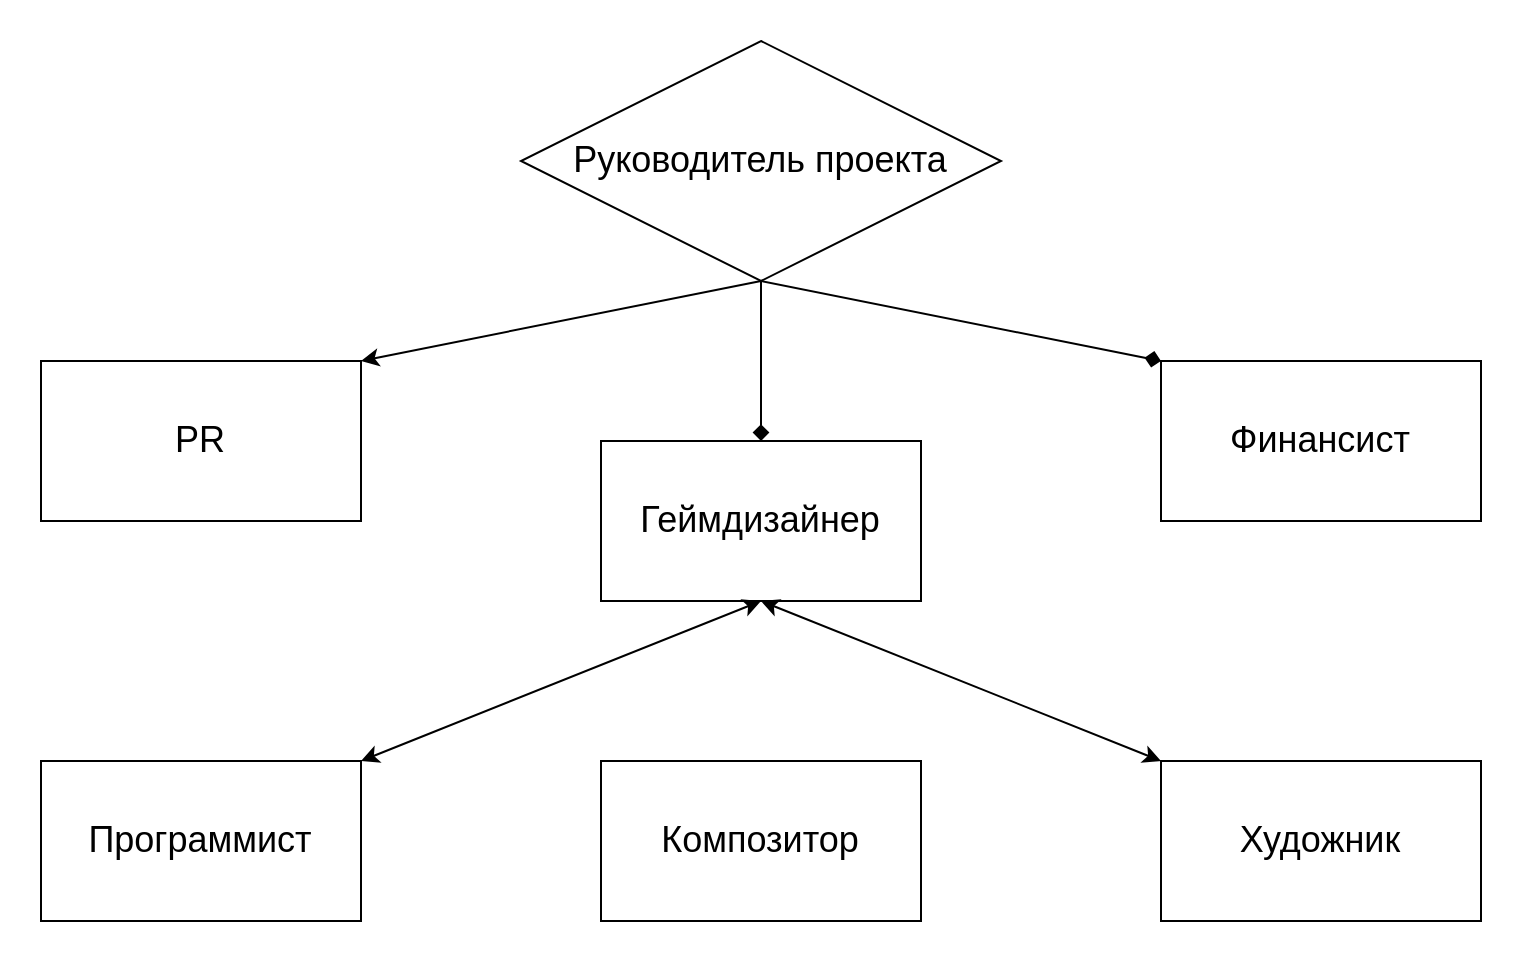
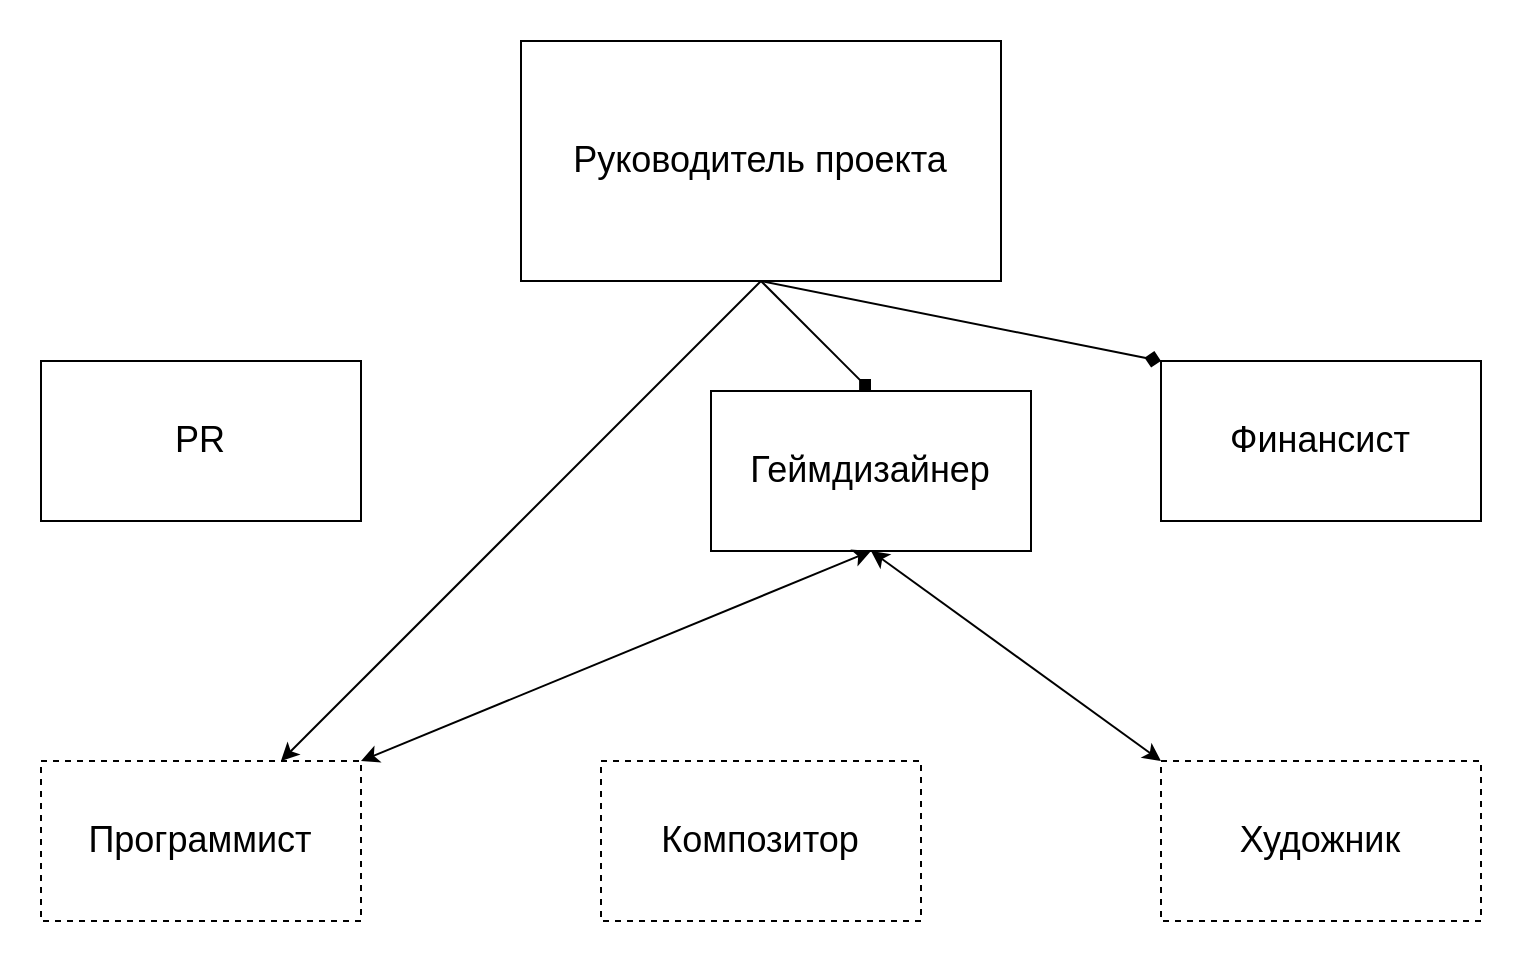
(761, 161) -> (761, 161)
(566, 320) -> (524, 518)
(761, 521) -> (871, 471)
(201, 841) -> (201, 841)
(761, 841) -> (761, 841)
(1321, 841) -> (1321, 841)
